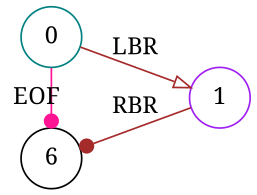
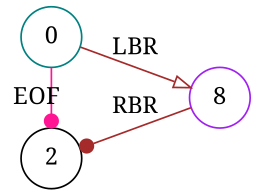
(220, 98) -> (220, 98)
(51, 158) -> (51, 158)
